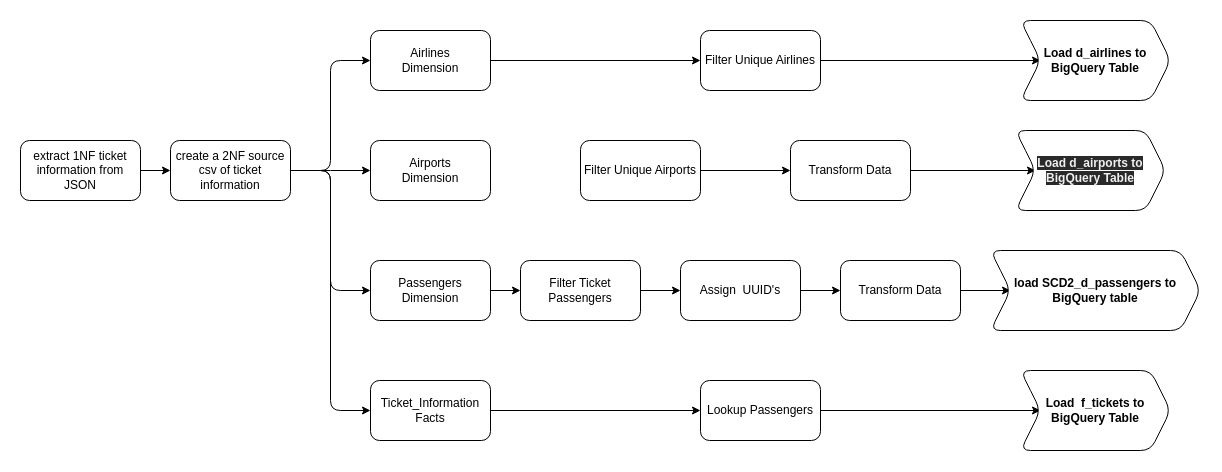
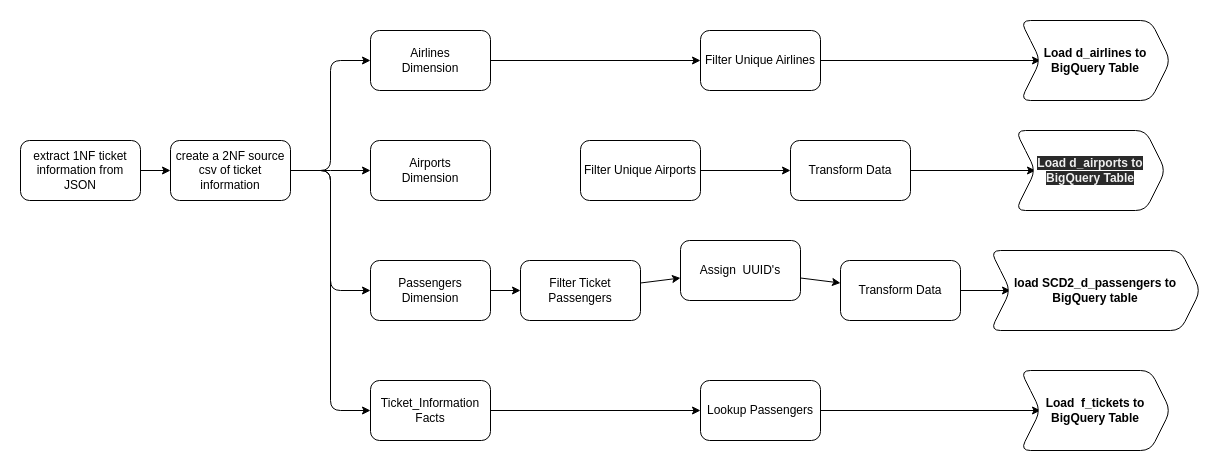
(741, 291) -> (741, 271)
